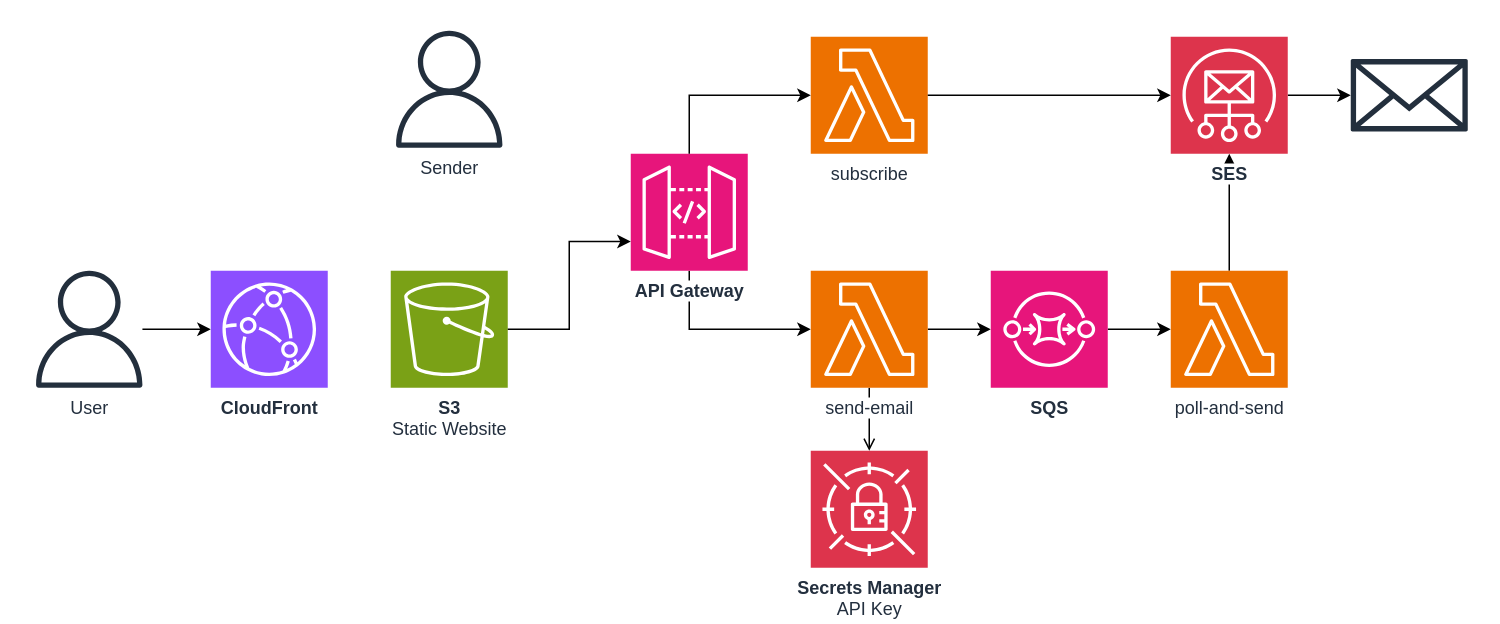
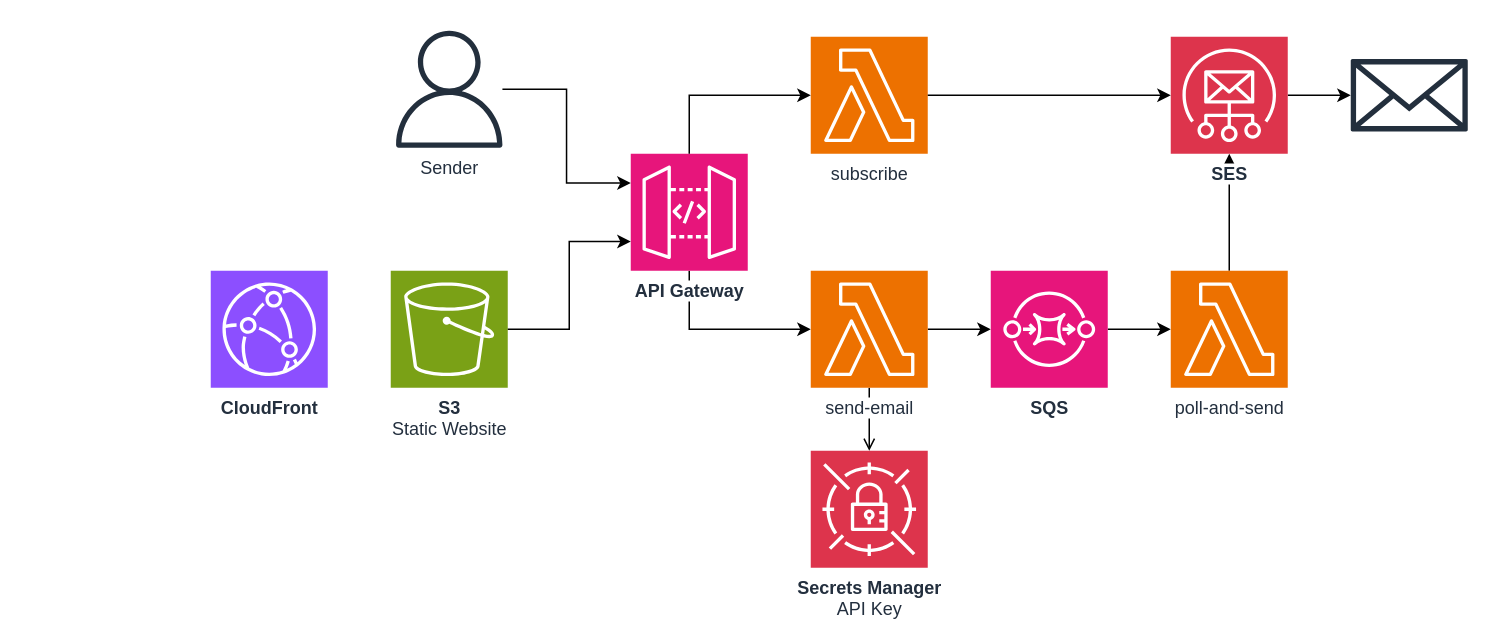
none -> (567, 131)
(89, 329) -> none
(172, 329) -> none
